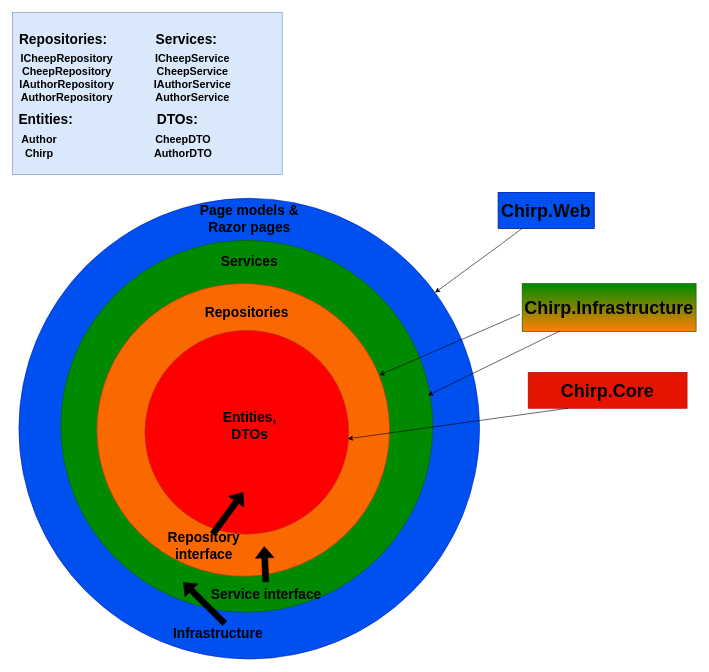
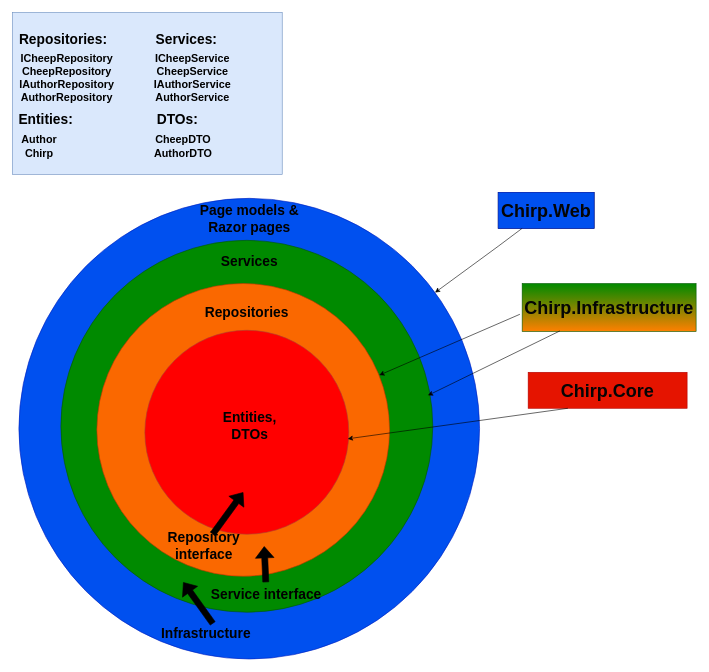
(218, 633) -> (206, 633)
